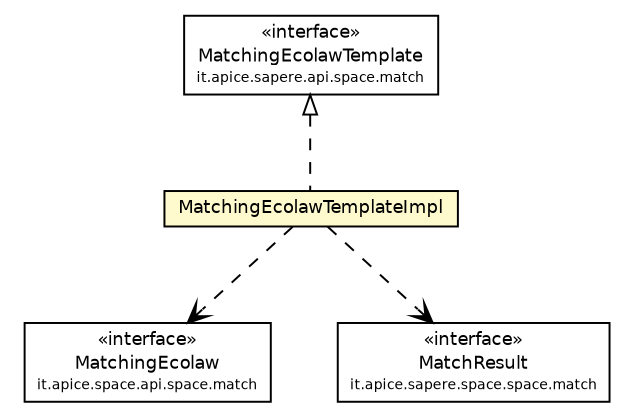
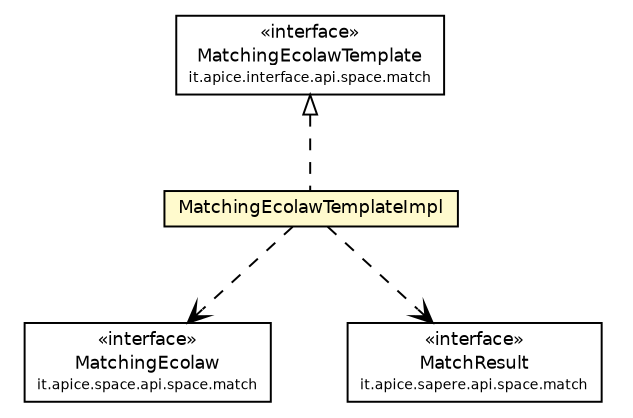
(311, 78) -> (310, 78)
(474, 385) -> (475, 385)
